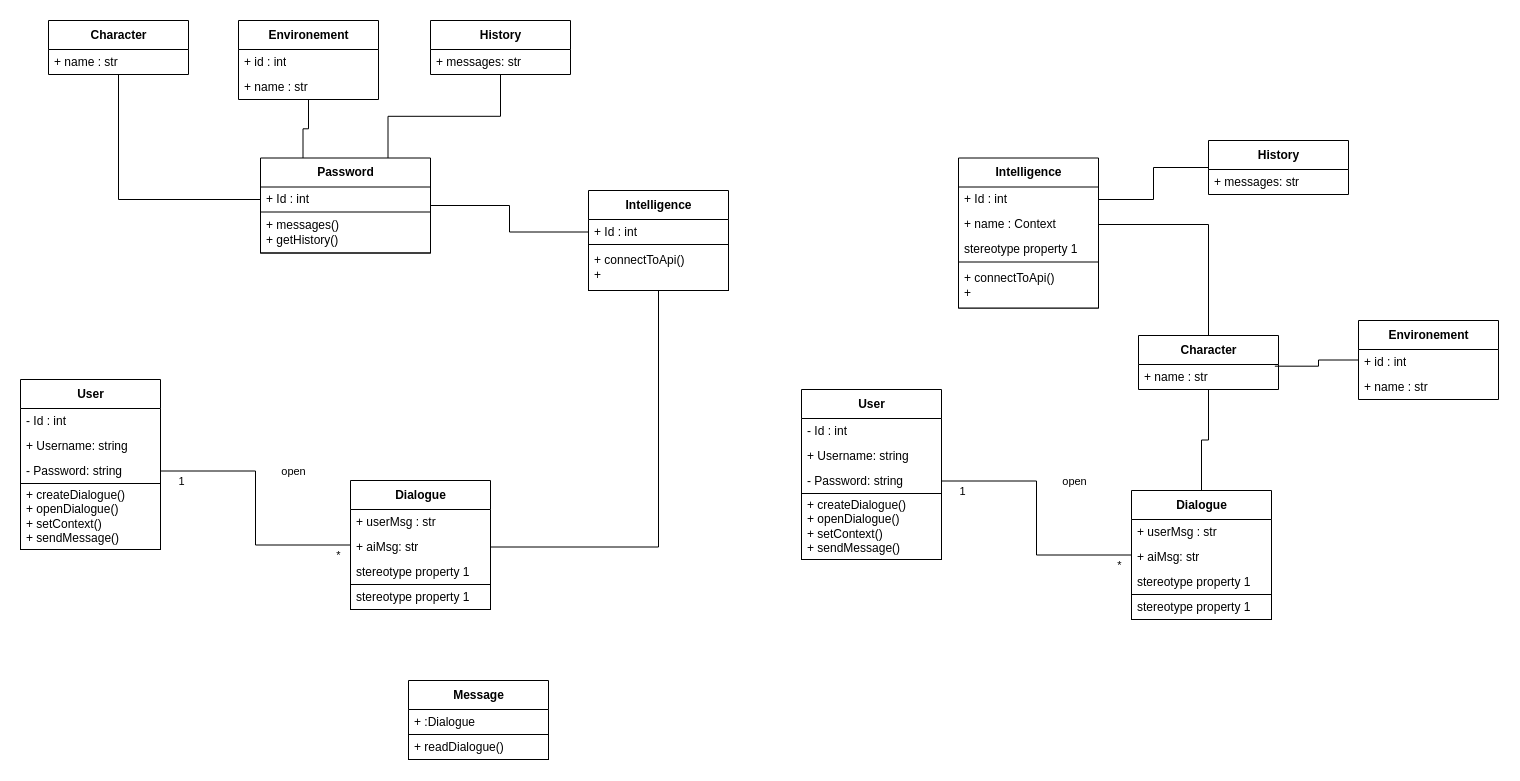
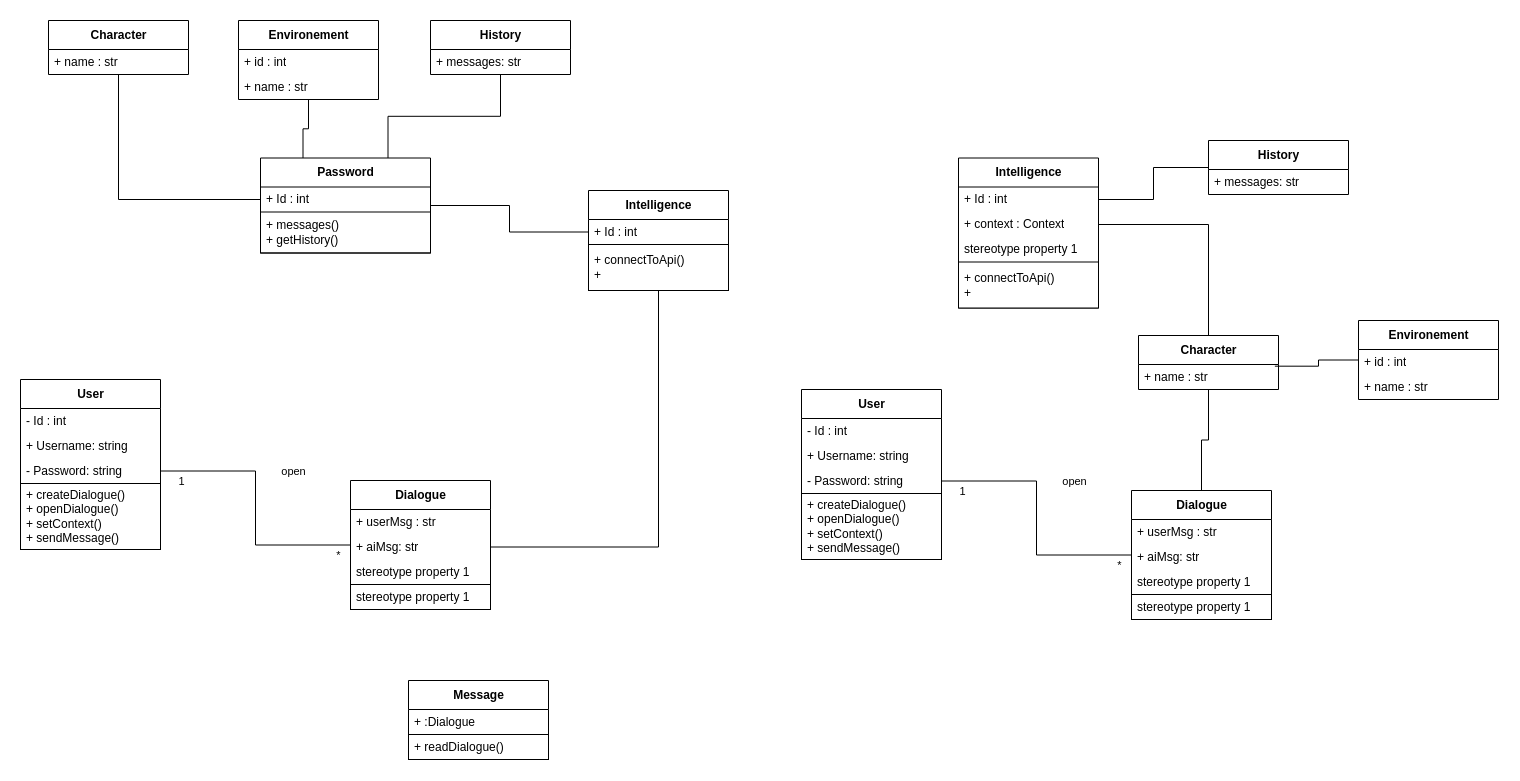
(1012, 225) -> (1022, 225)
